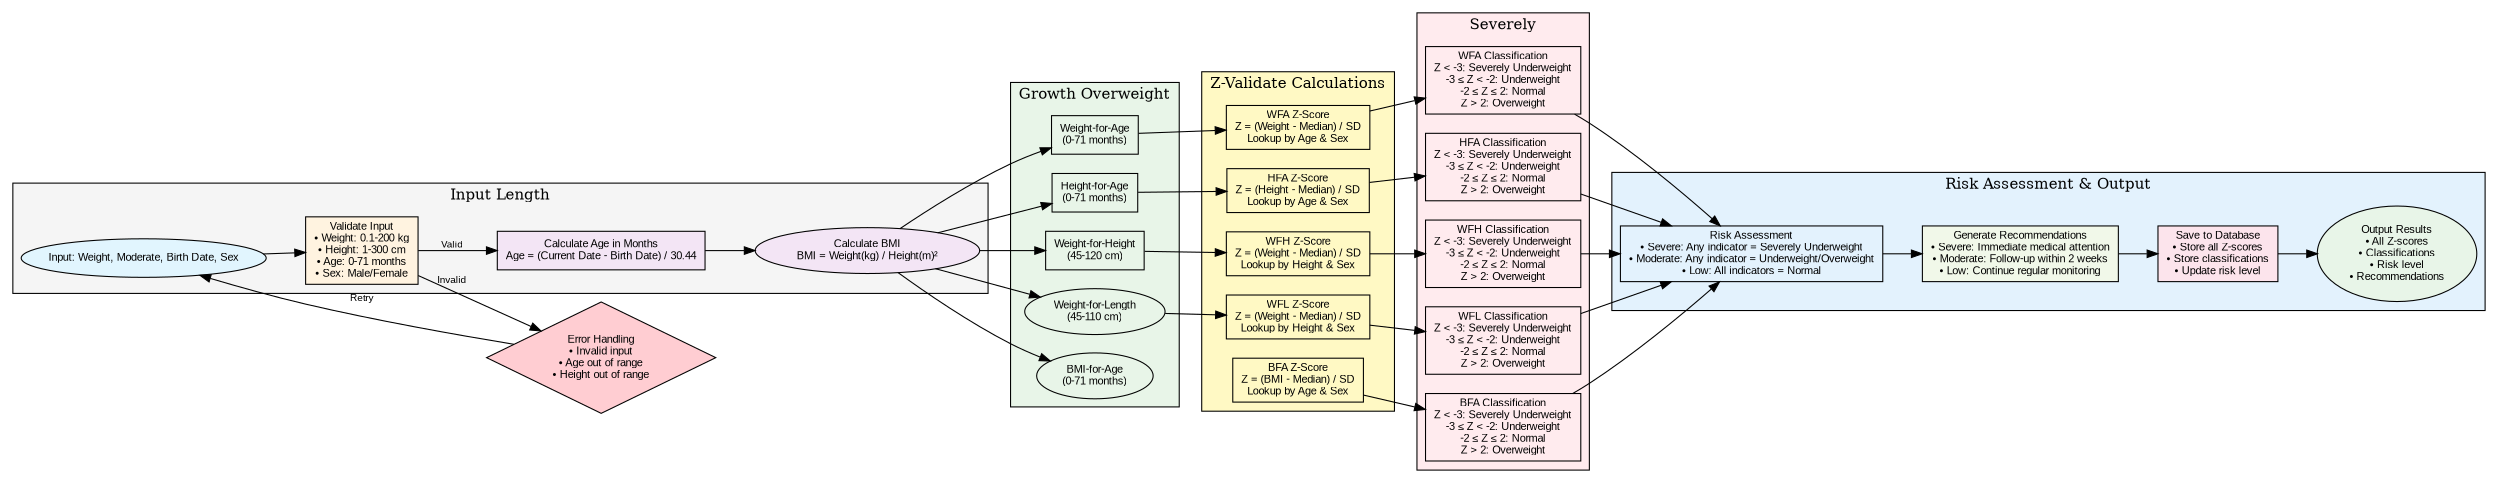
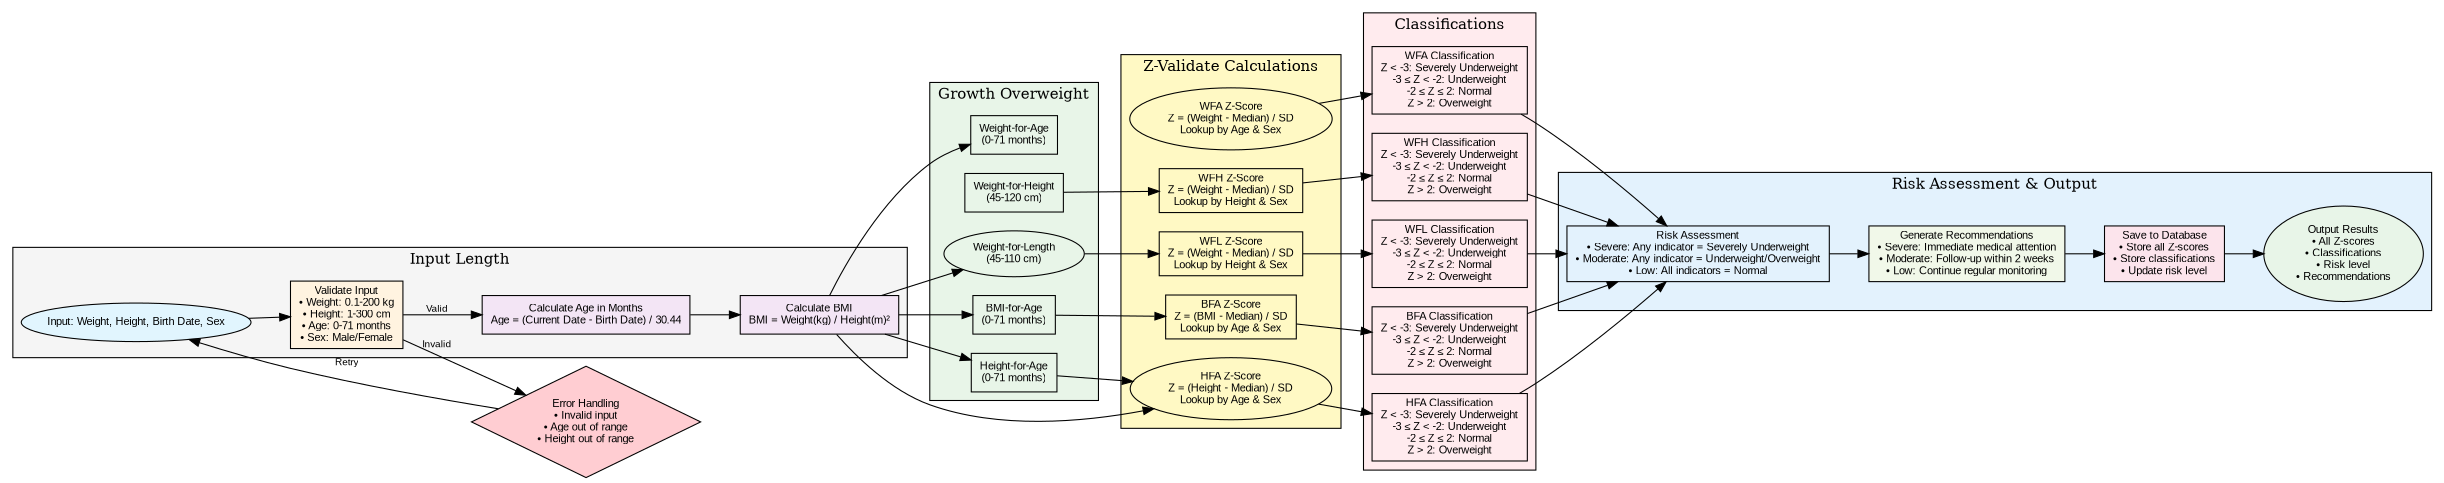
(1503, 25) -> (1450, 25)
(1298, 127) -> (1231, 119)
(1171, 132) -> none
(1298, 191) -> (1231, 389)
(867, 251) -> (819, 315)
(1003, 251) -> (977, 417)
(144, 258) -> (136, 322)
none -> (1105, 316)
(1095, 376) -> (1014, 315)
